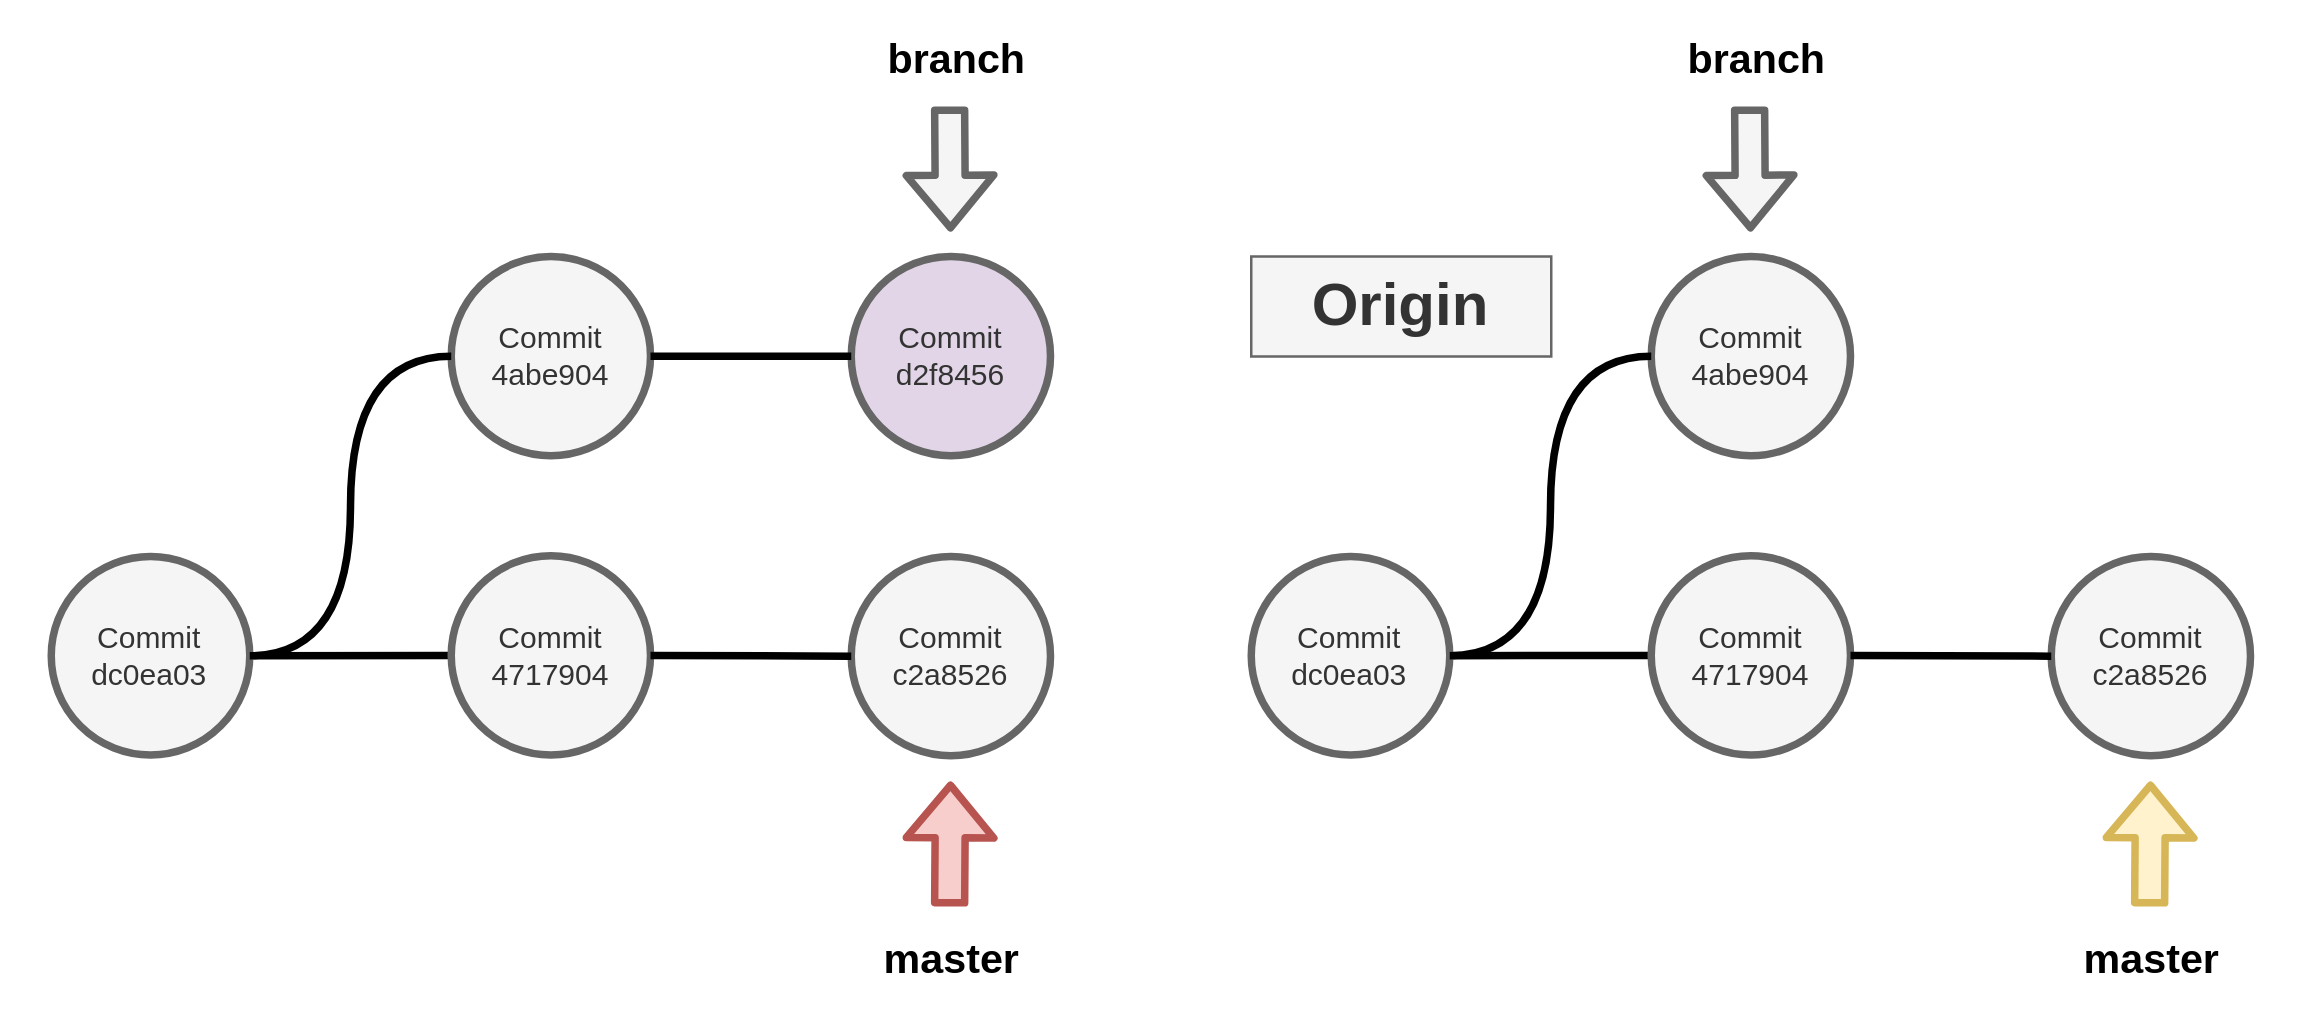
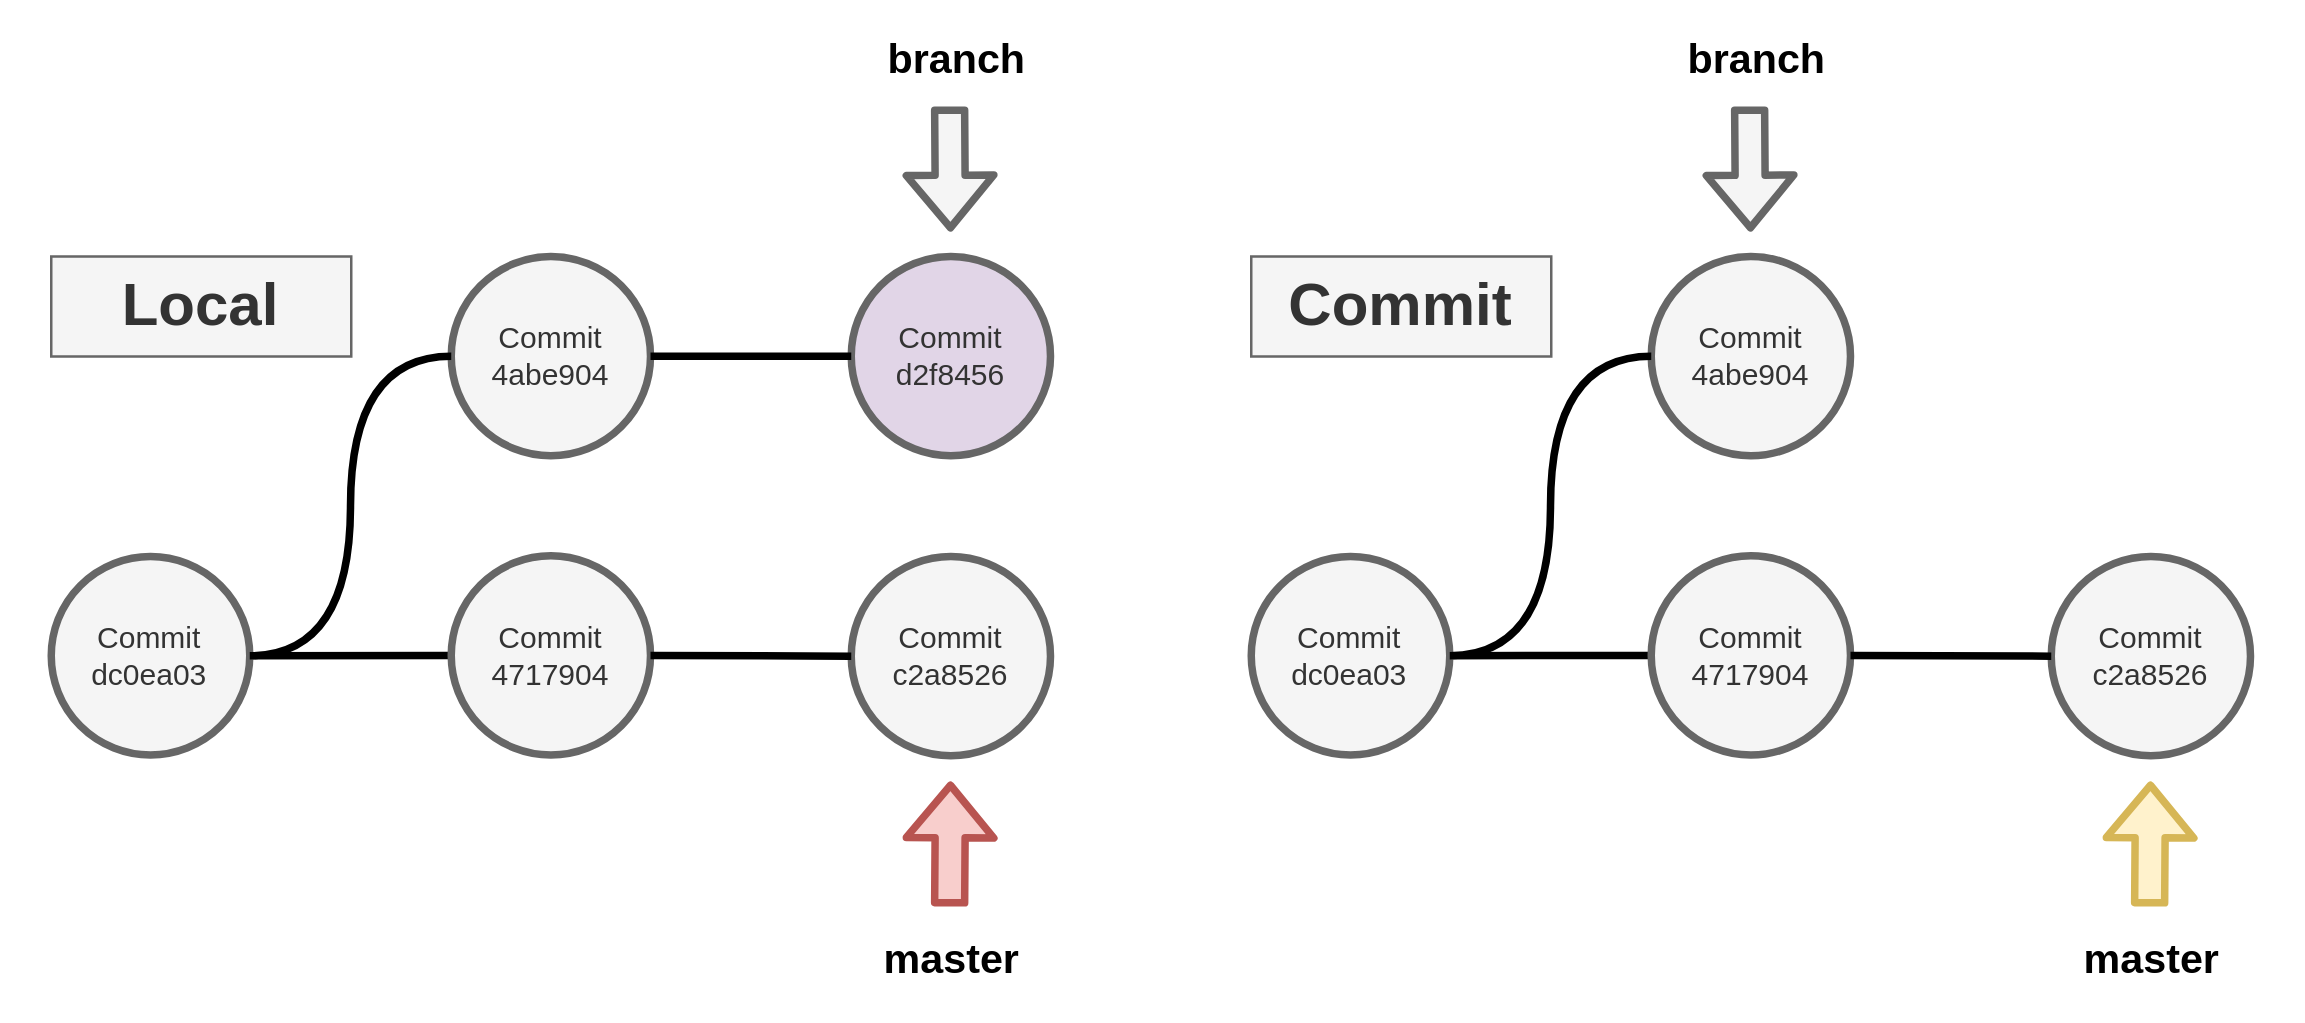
none -> (201, 306)
(1401, 306) -> (1401, 306)
